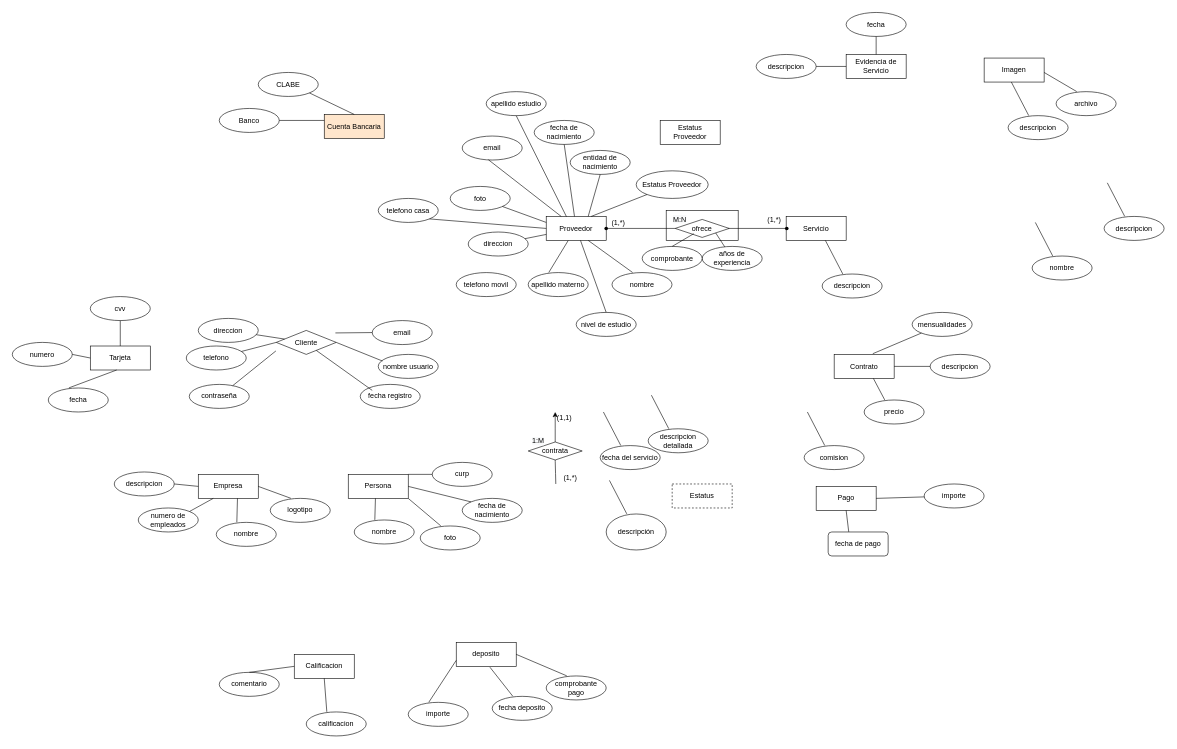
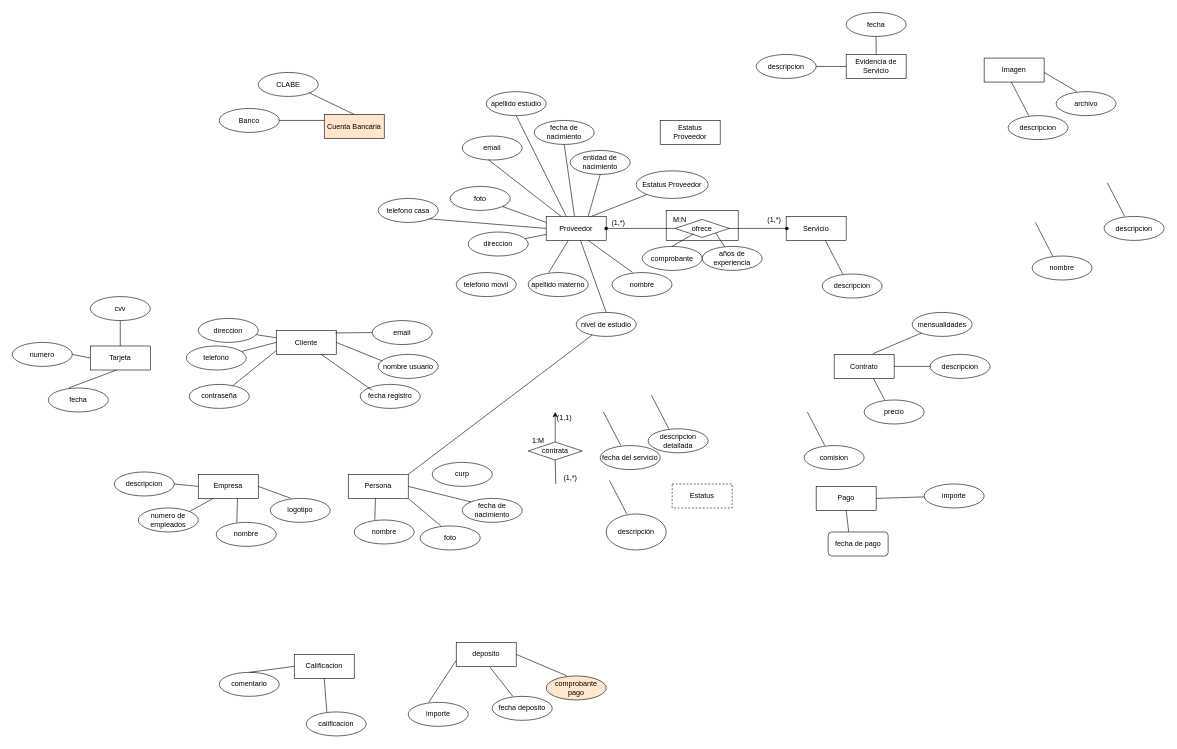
(306, 342) -> (306, 342)
(420, 474) -> (500, 405)
(576, 688) -> (576, 688)
